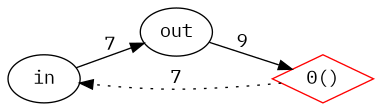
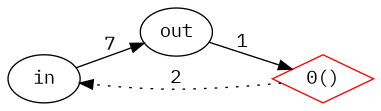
(243, 42) -> (243, 42)
(176, 78) -> (176, 78)
